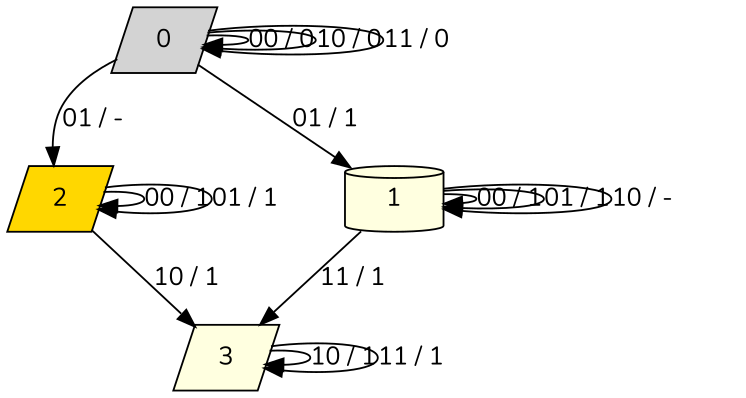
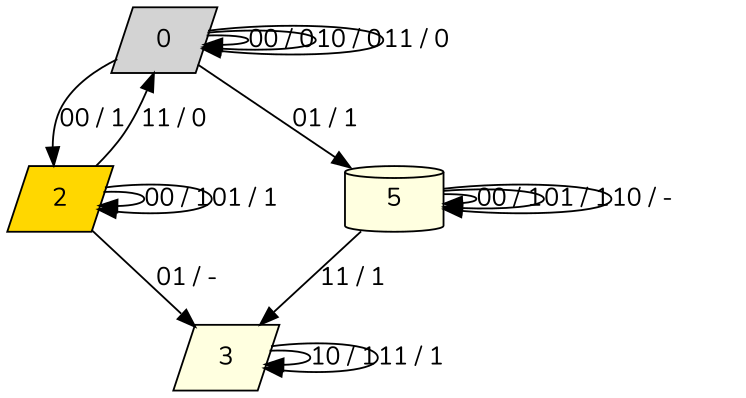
(93, 120) -> (93, 120)
none -> (126, 131)
(394, 199) -> (394, 199)
(187, 278) -> (187, 278)
